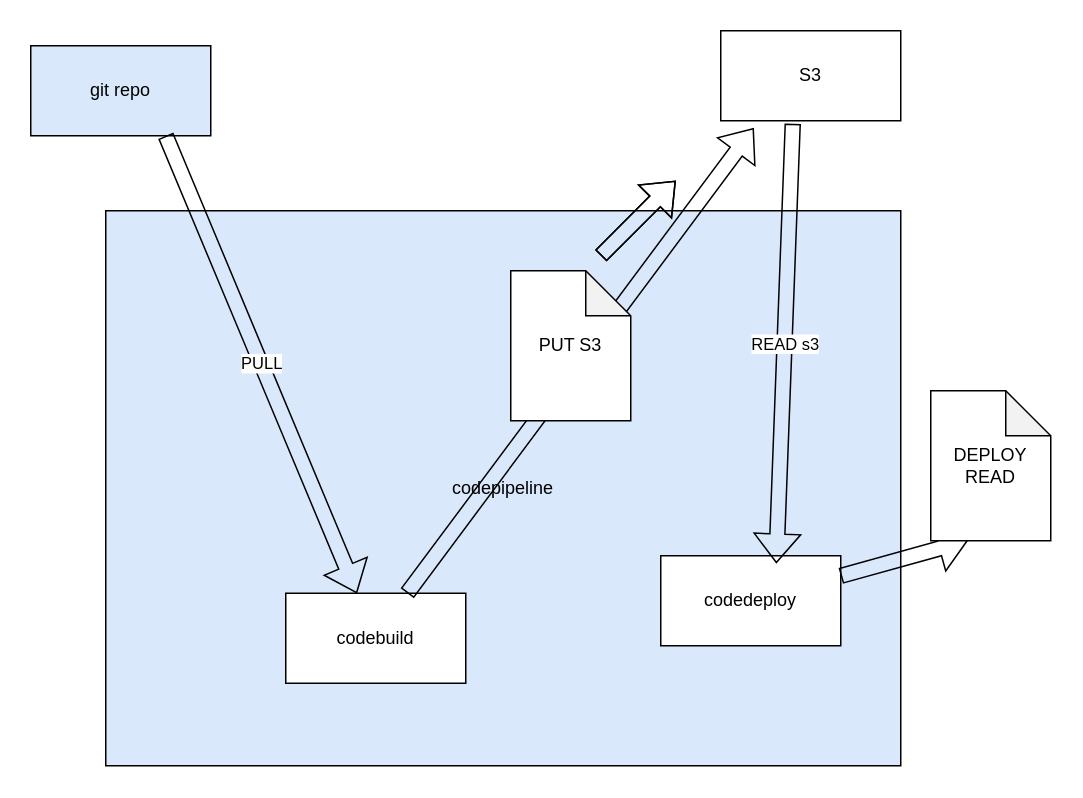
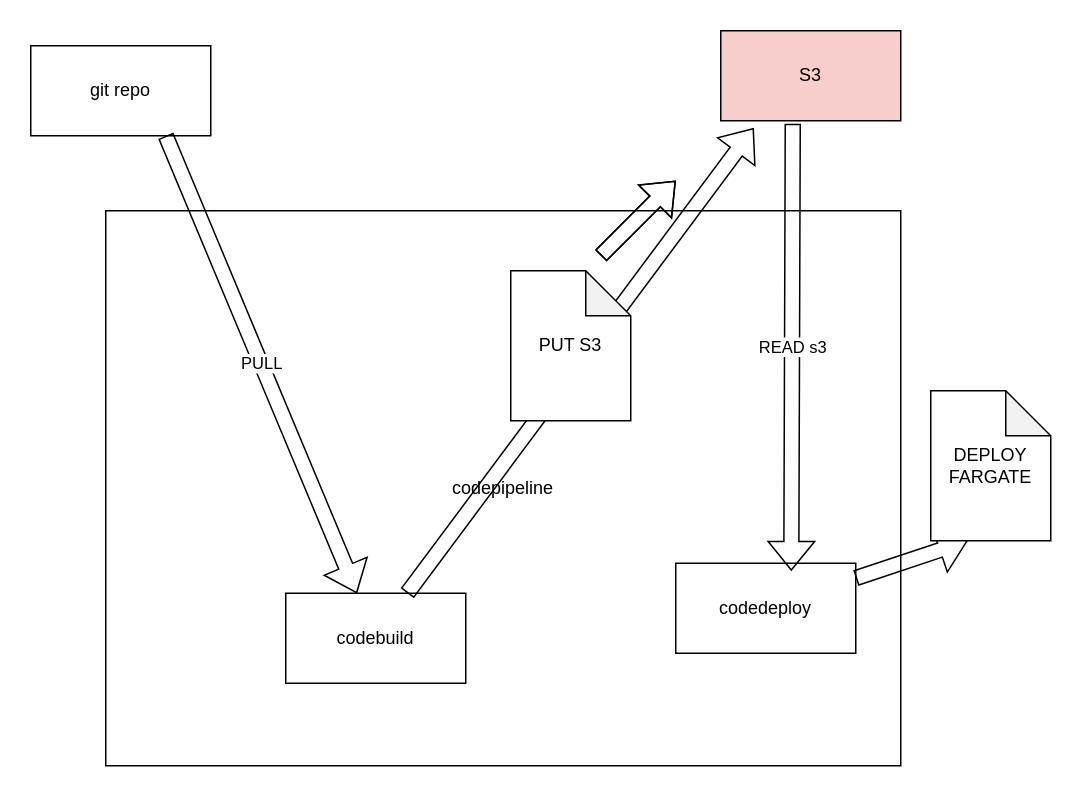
(811, 76) -> (811, 76)
(121, 91) -> (121, 91)
(991, 466) -> (991, 466)
(503, 488) -> (503, 488)
(751, 601) -> (766, 608)
